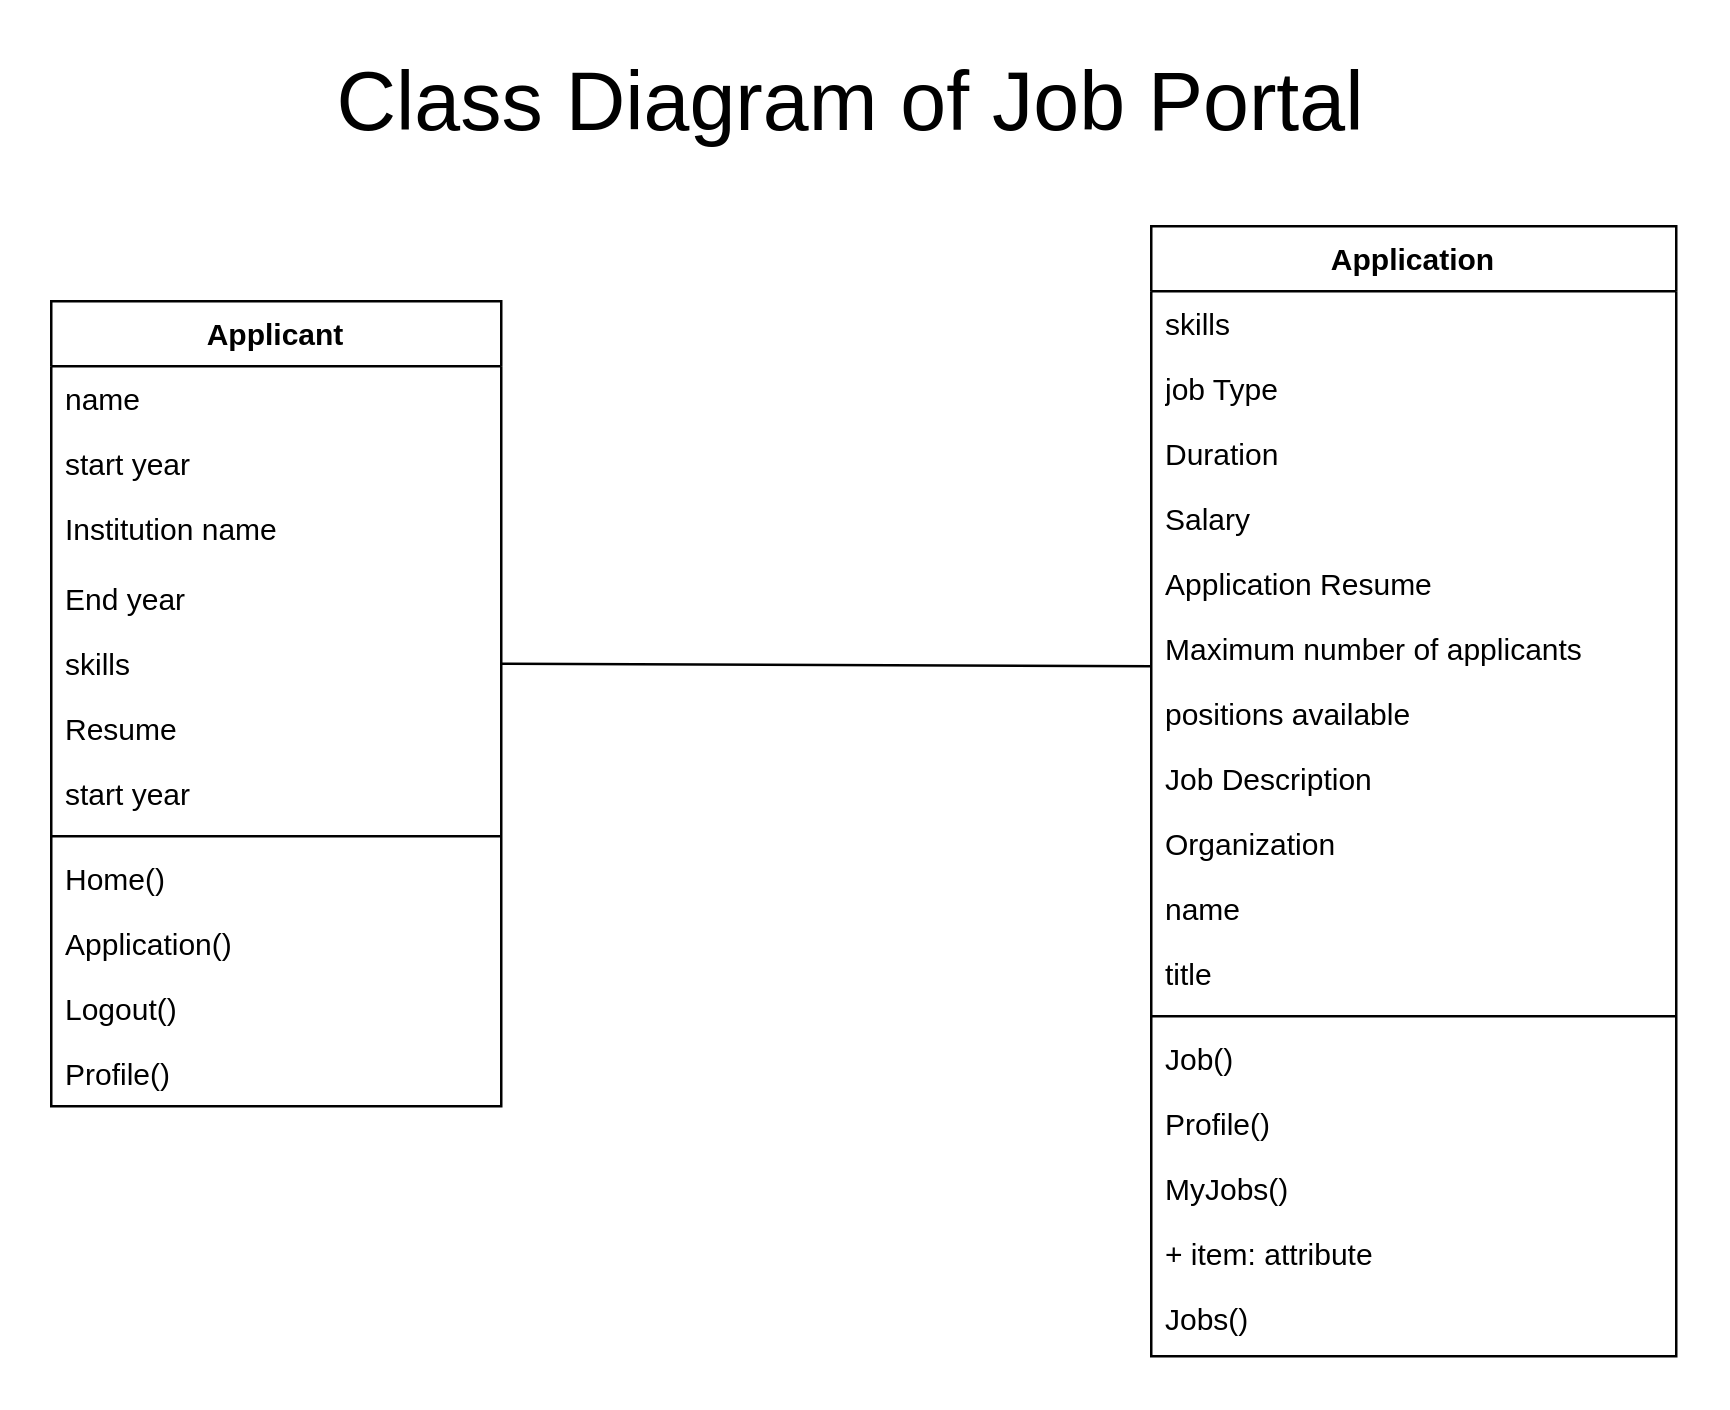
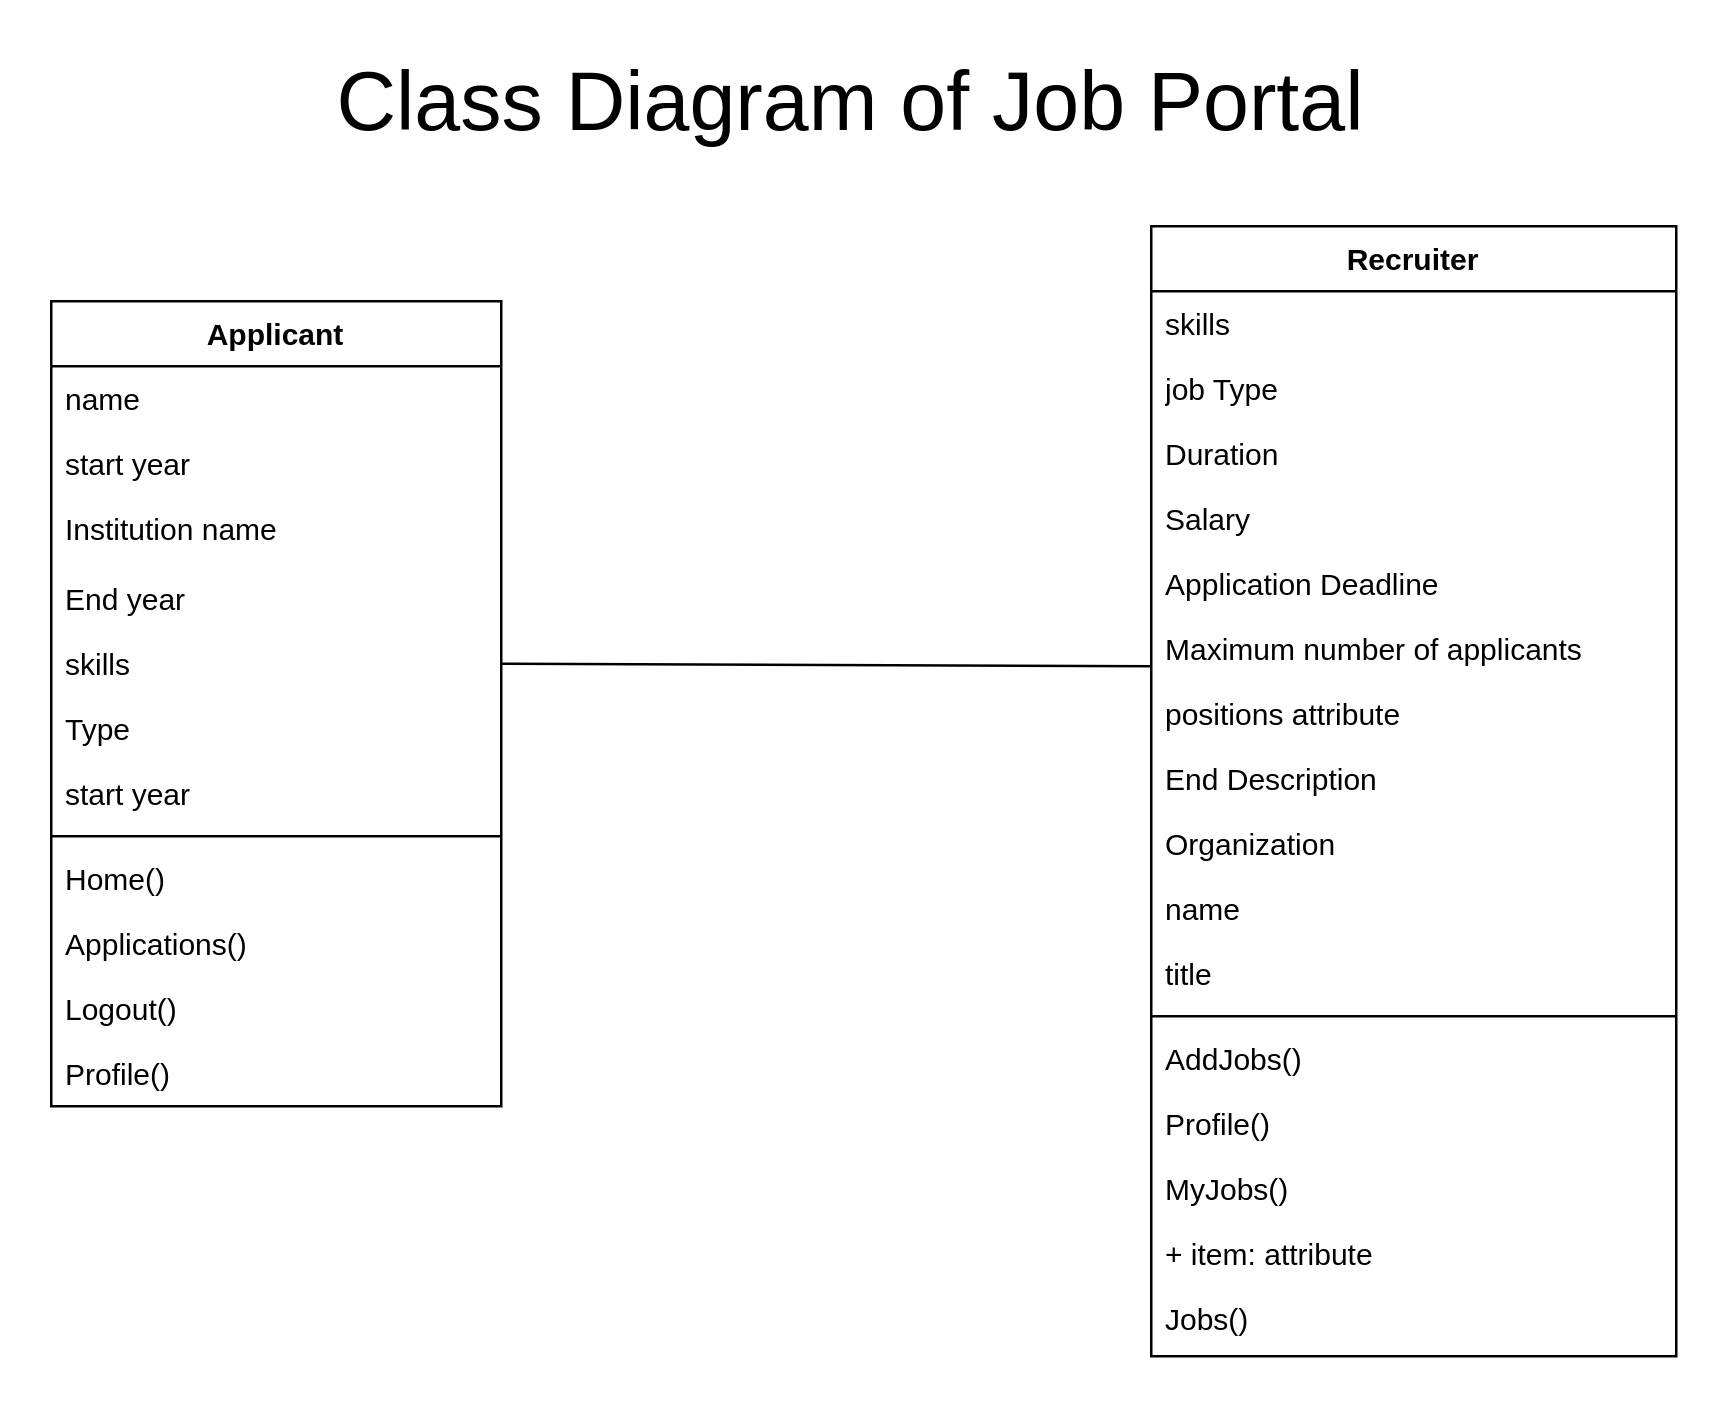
(1414, 262) -> (1414, 262)
(1302, 587) -> (1311, 587)
(1302, 717) -> (1310, 717)
(117, 732) -> (100, 732)
(1281, 782) -> (1281, 782)
(164, 947) -> (172, 947)
(1208, 1062) -> (1242, 1062)
